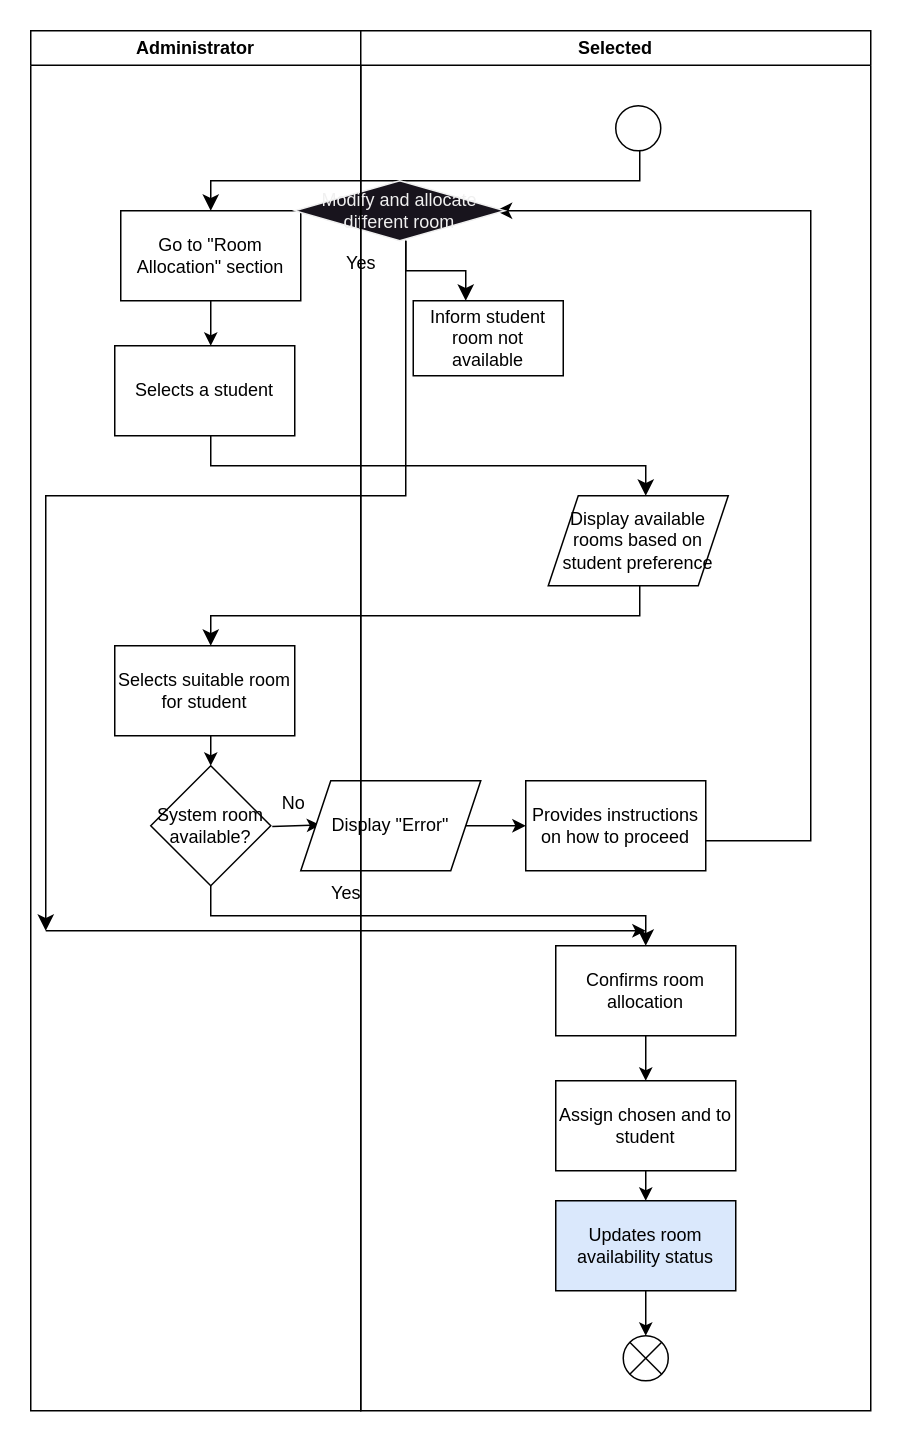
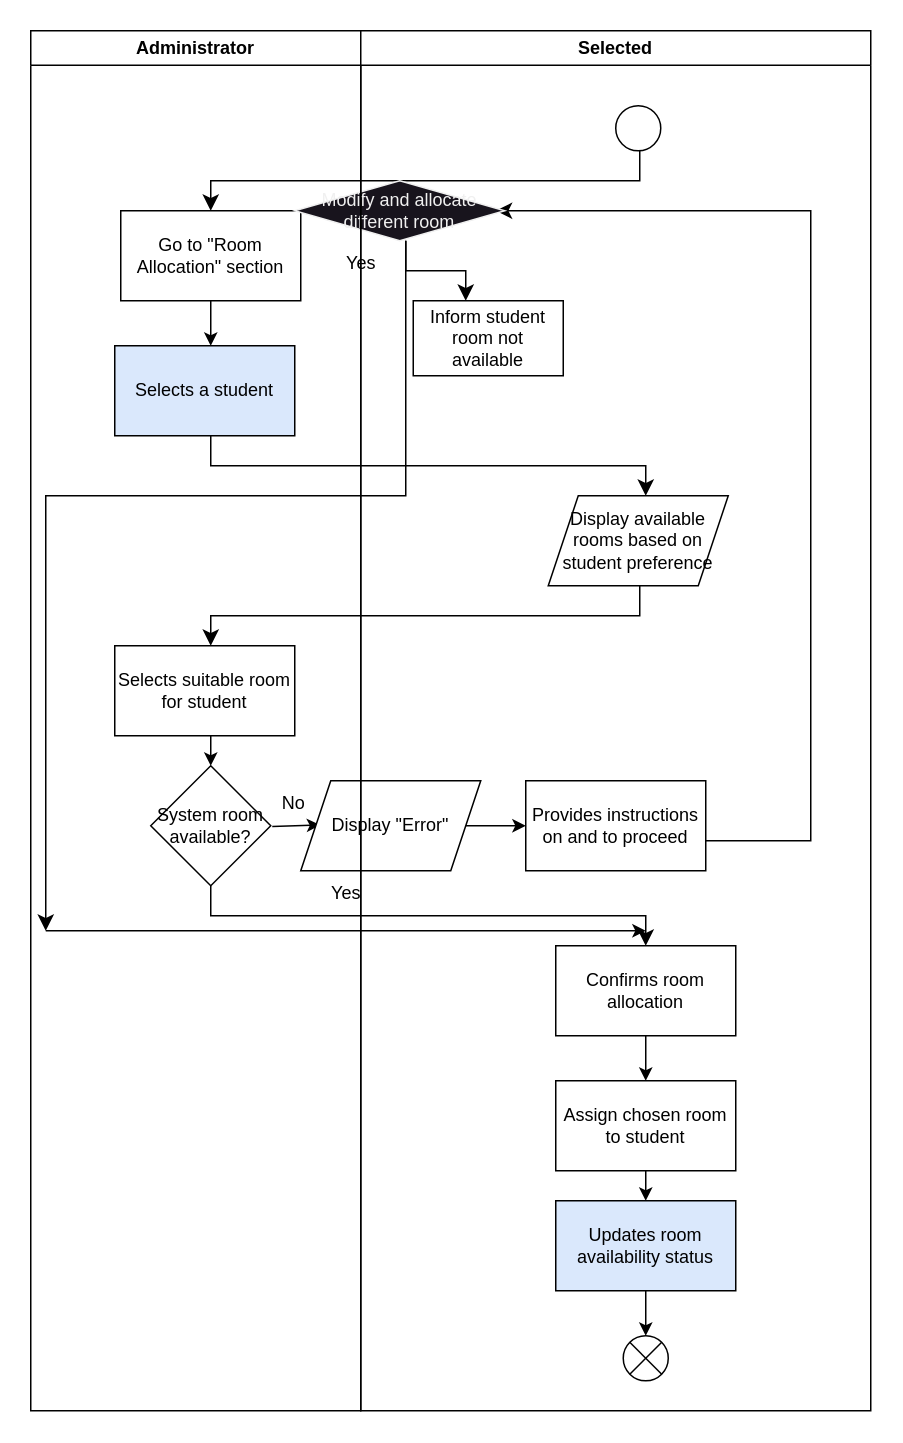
(205, 391) -> (205, 391)
(616, 826) -> (616, 826)
(646, 1126) -> (646, 1126)
